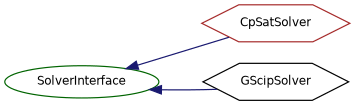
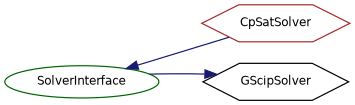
(189, 90) -> (177, 74)
